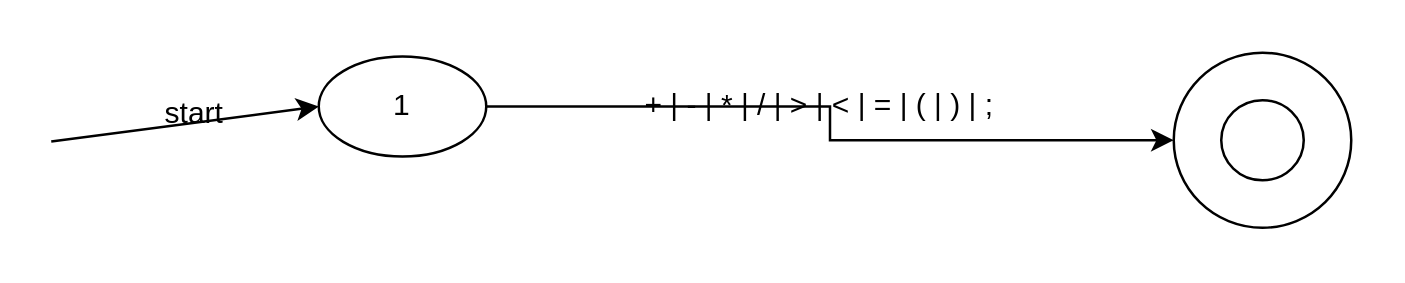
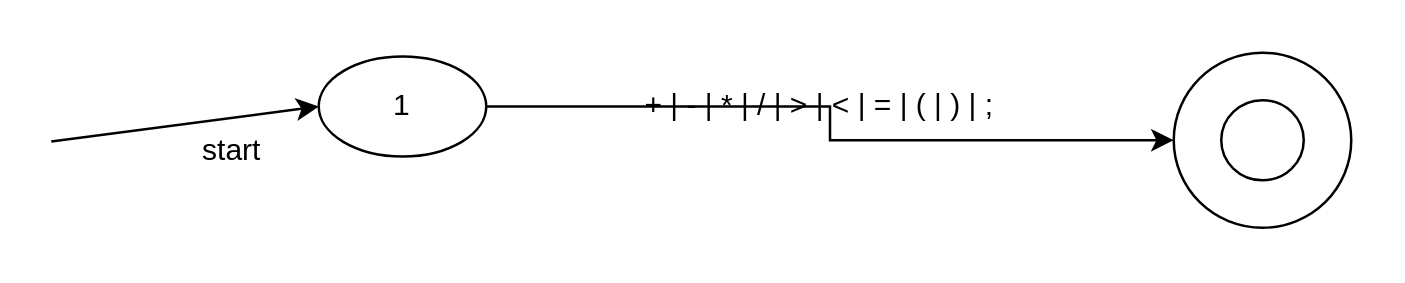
(193, 114) -> (230, 151)
